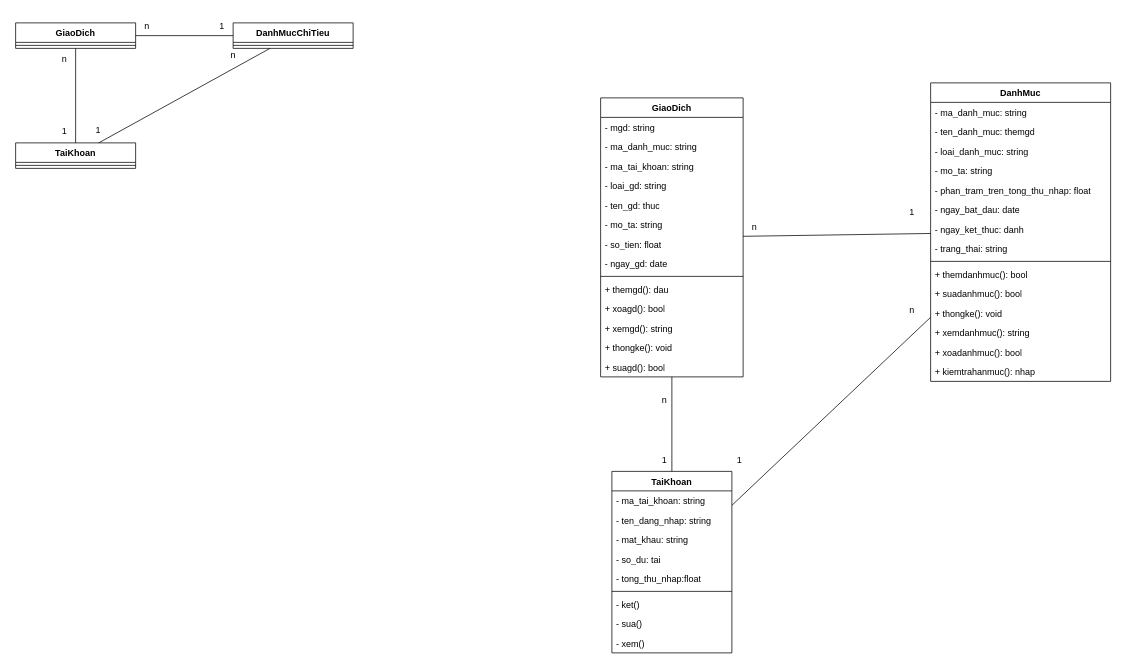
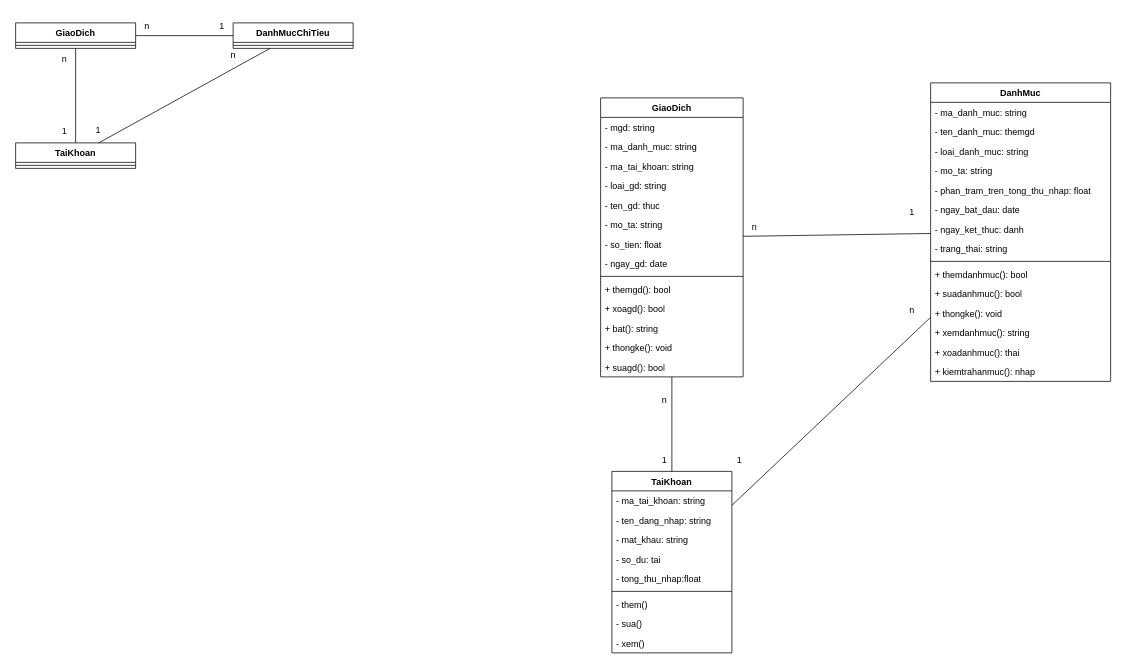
(639, 290) -> (641, 290)
(643, 329) -> (638, 329)
(981, 353) -> (981, 353)
(633, 605) -> (635, 605)
